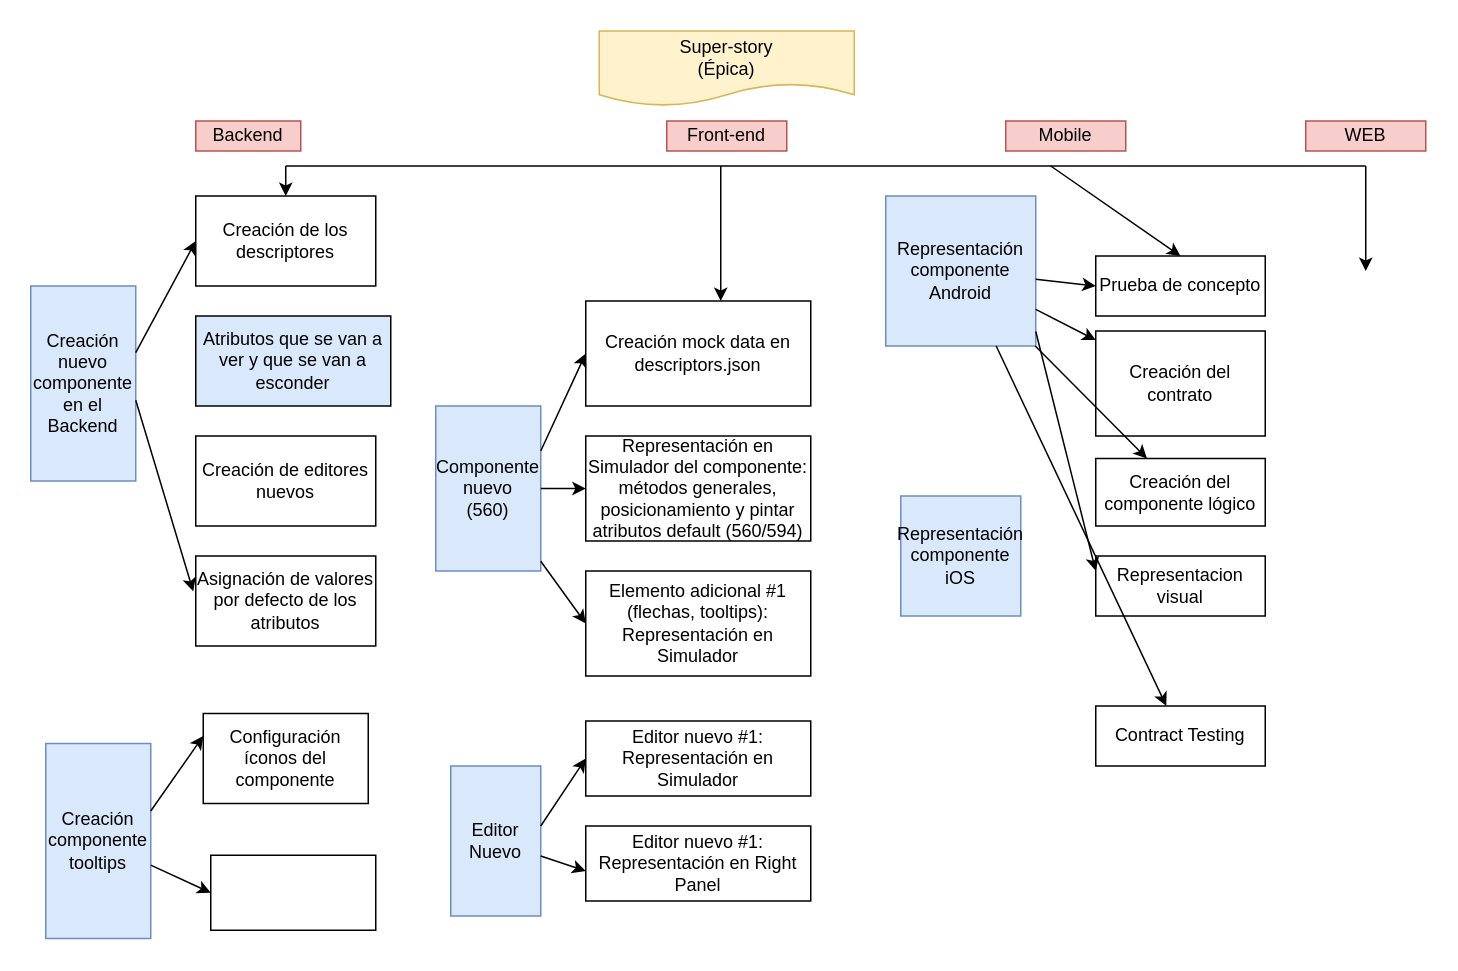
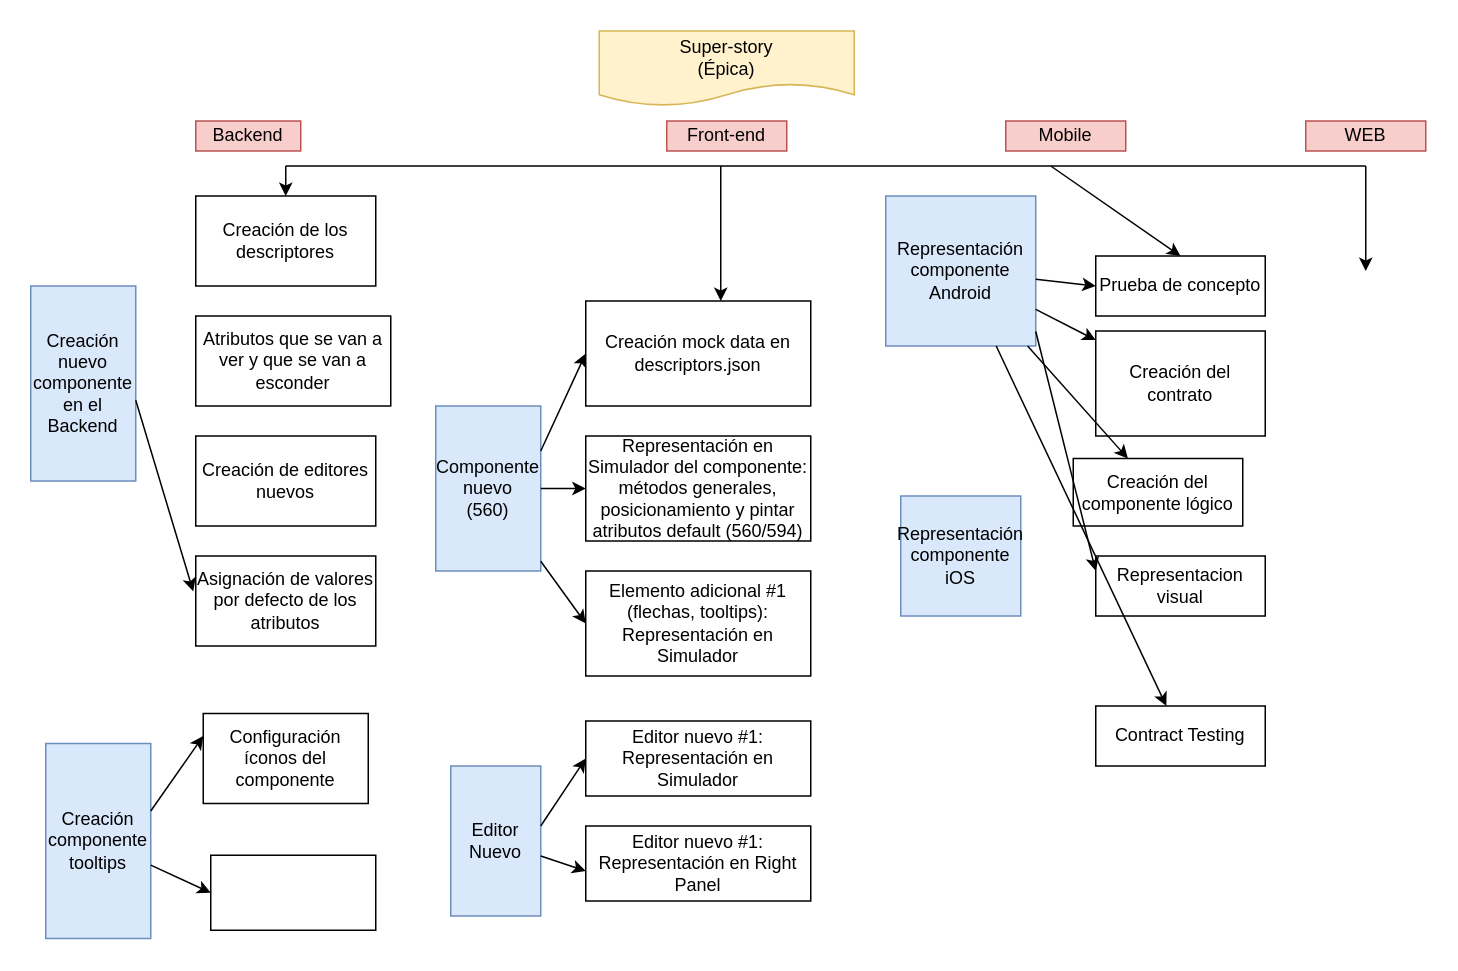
(163, 301) -> none
(293, 361) -> (293, 361)
(1181, 492) -> (1158, 492)
